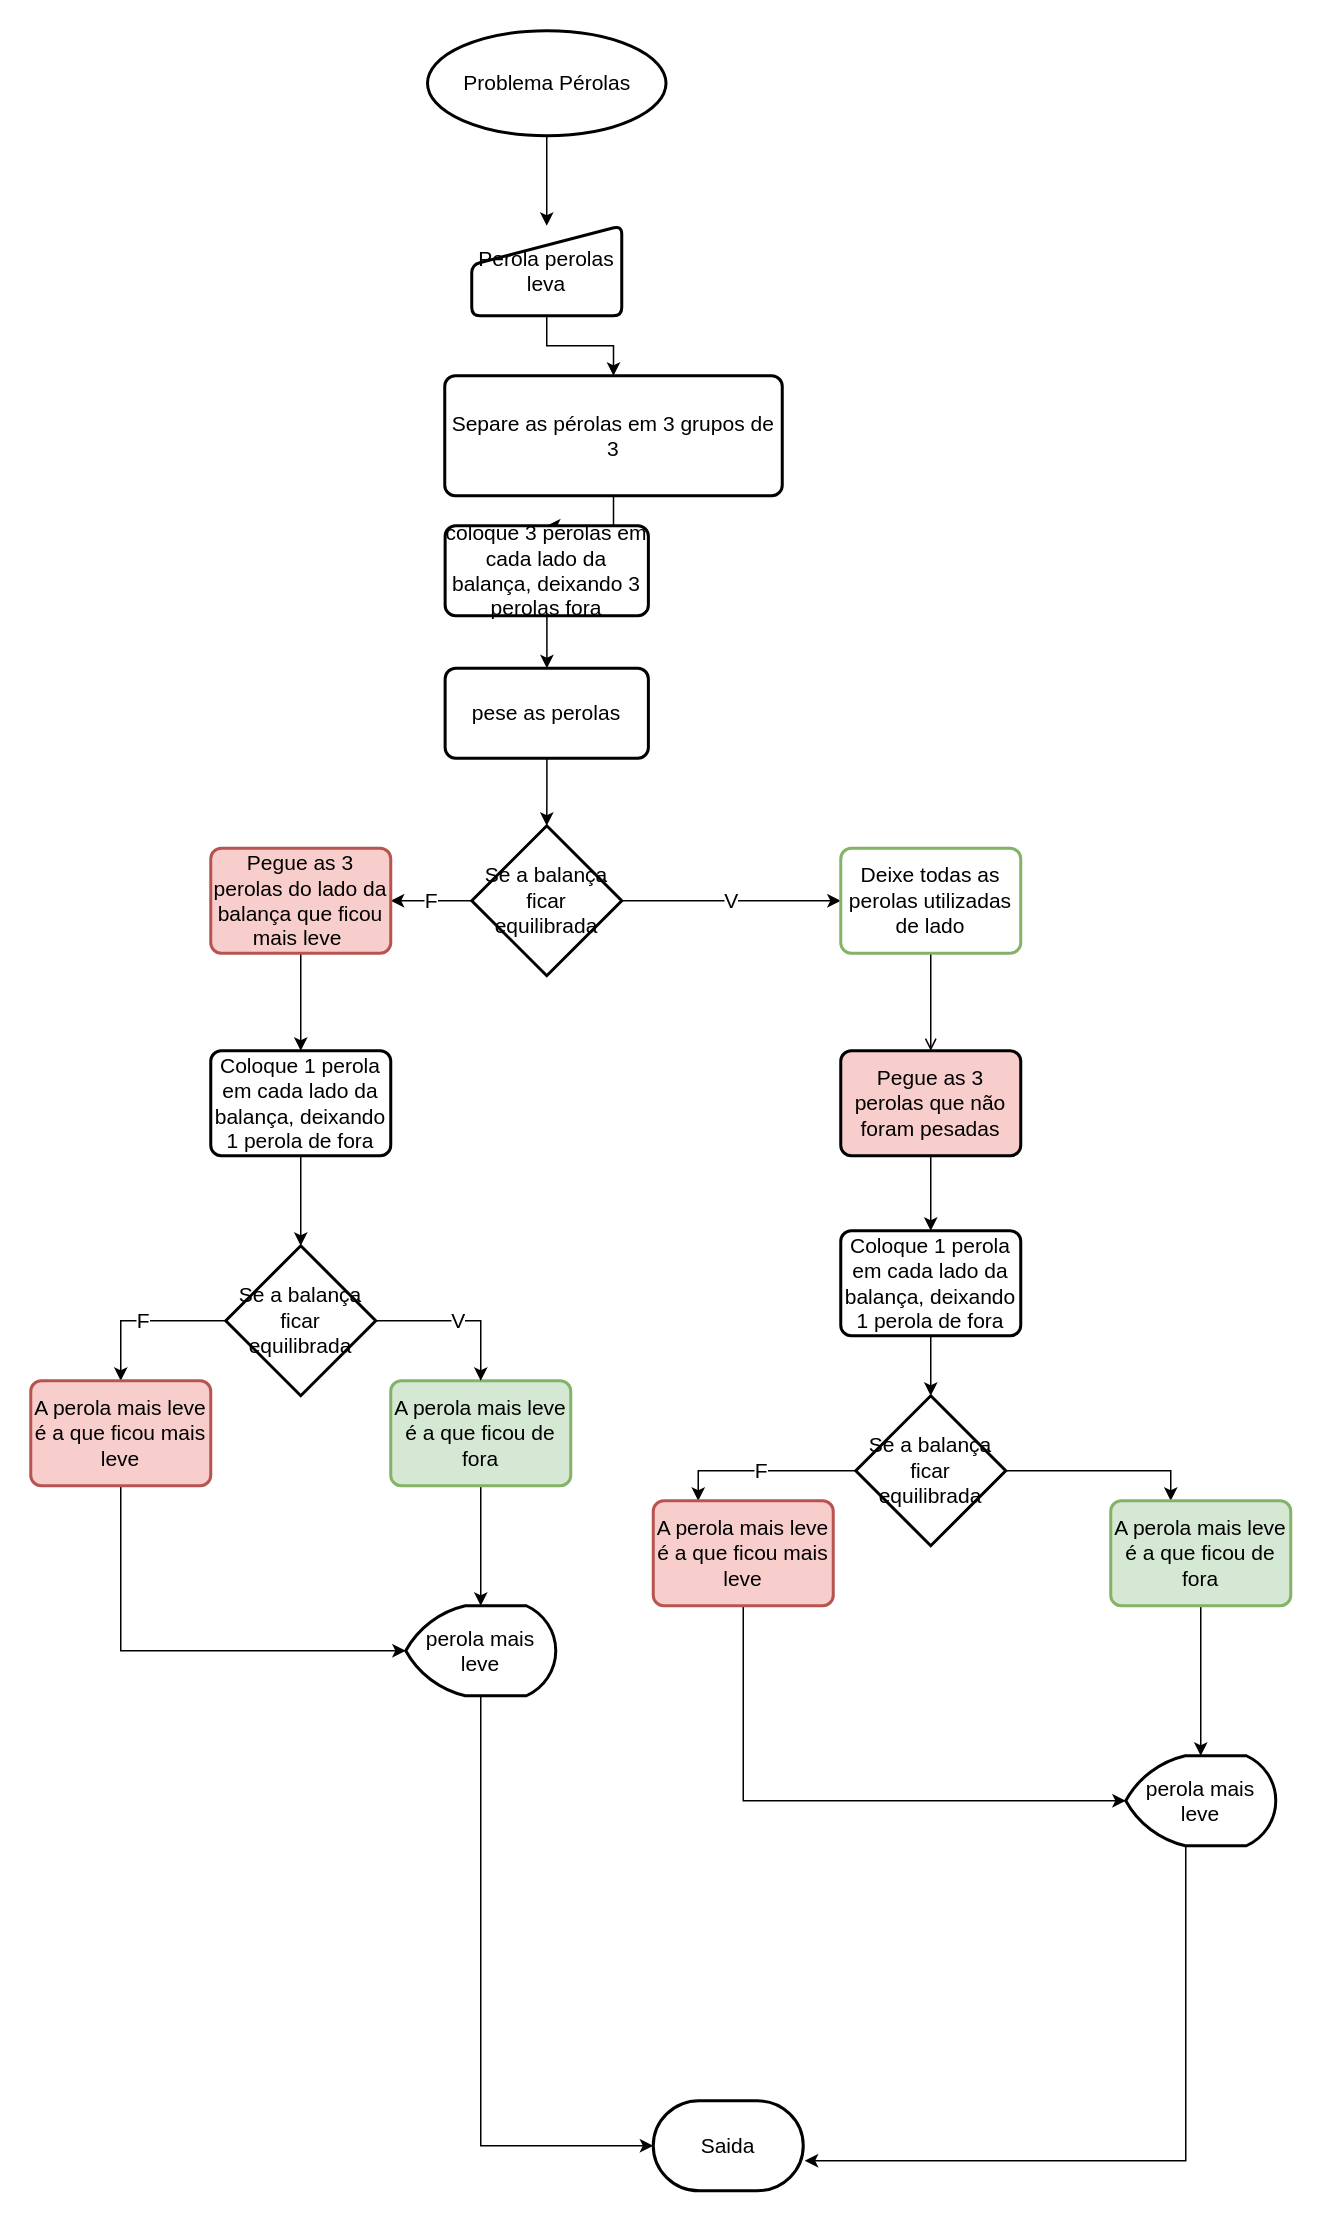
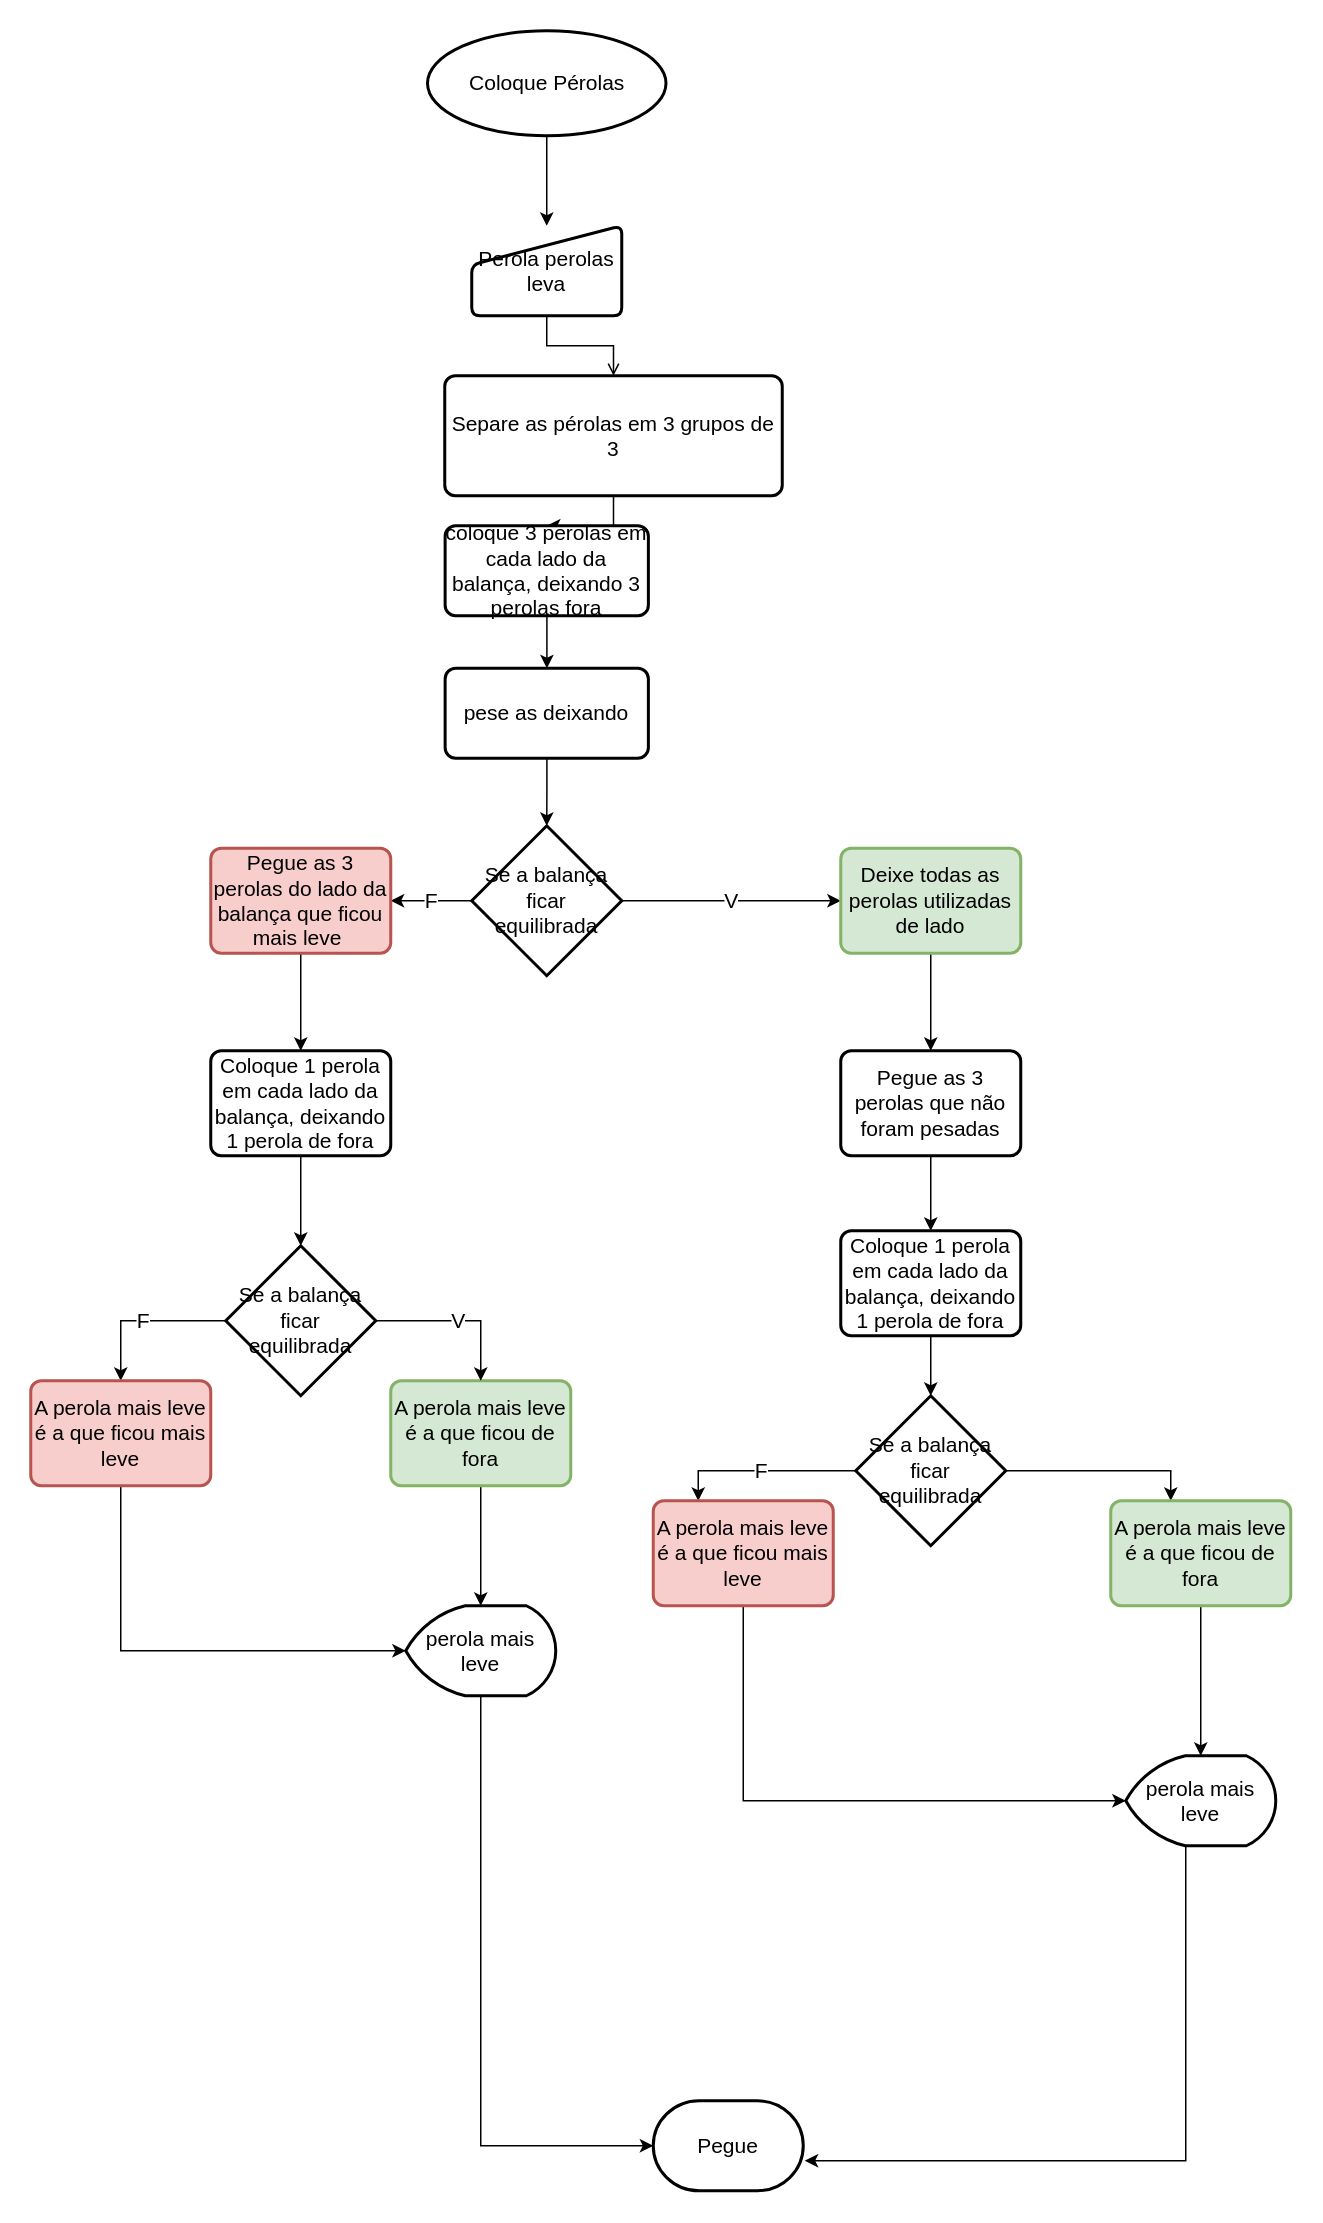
(548, 83) -> (548, 83)
(614, 364) -> (614, 366)
(547, 713) -> (547, 713)
(931, 901) -> (931, 901)
(931, 1041) -> (931, 1039)
(931, 1103) -> (931, 1103)
(728, 2146) -> (728, 2146)
